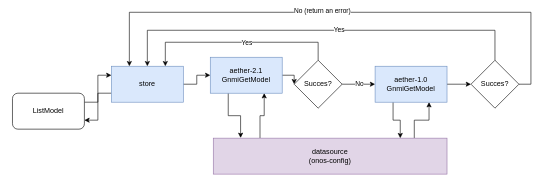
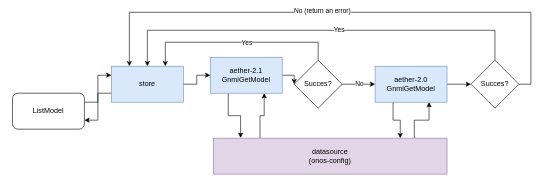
(411, 84) -> (411, 84)
